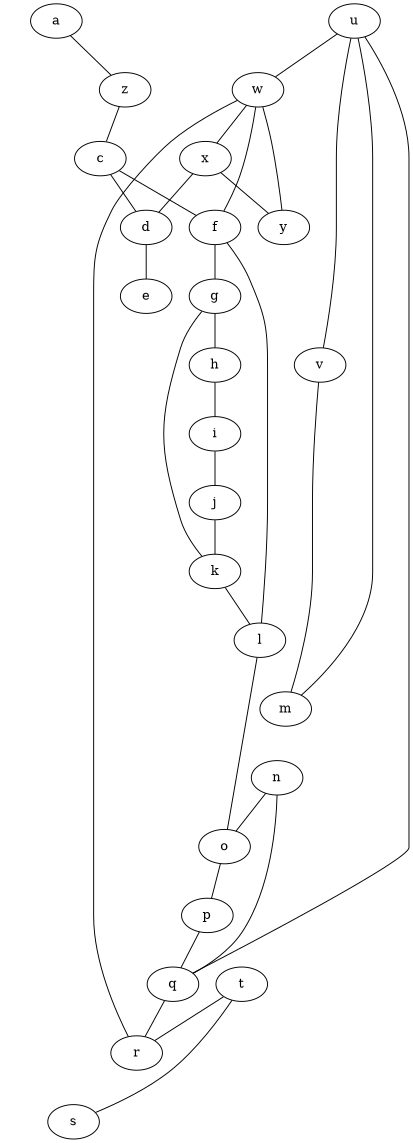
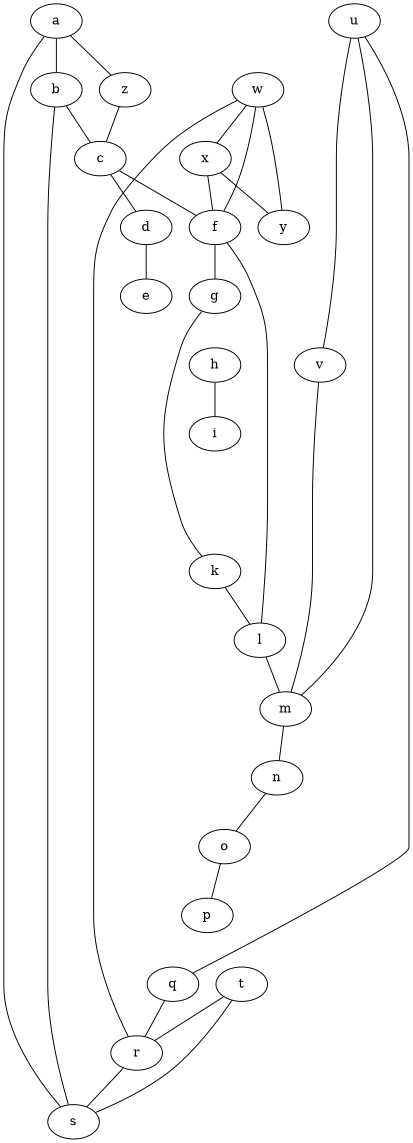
(306, 55) -> none
none -> (56, 90)
(176, 193) -> (210, 193)
(215, 331) -> none
(215, 503) -> none
none -> (4, 575)
(242, 744) -> (273, 674)
(259, 897) -> (281, 743)
(190, 950) -> none
none -> (105, 1087)
